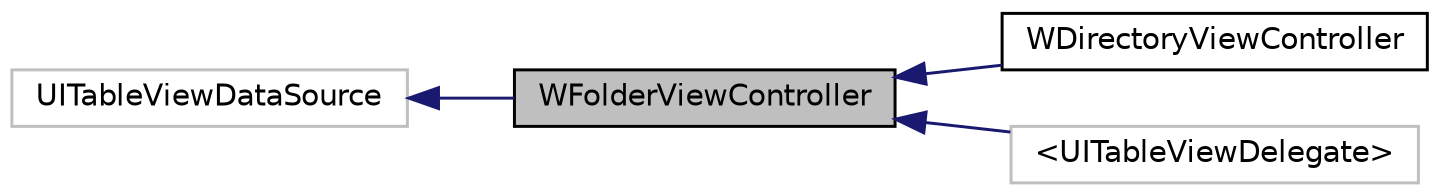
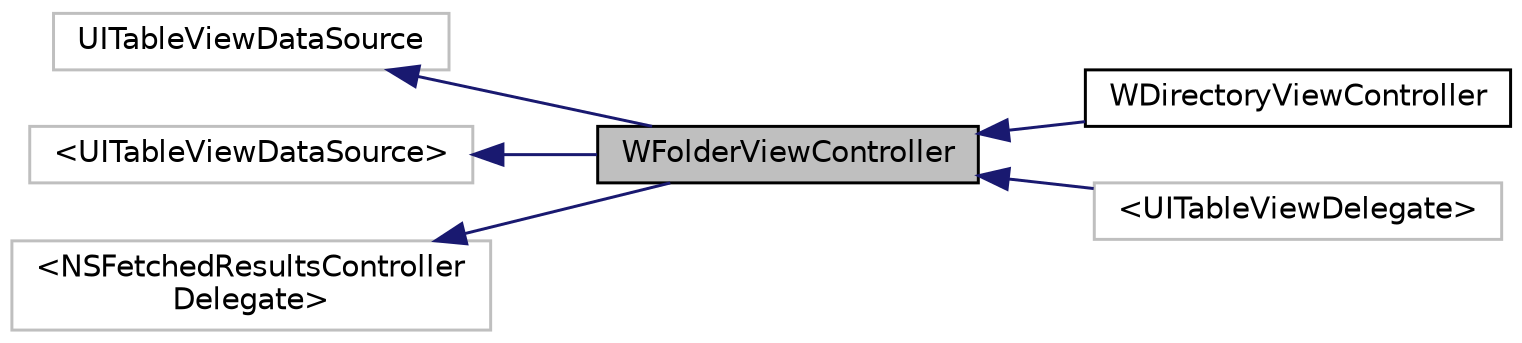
none -> (251, 155)
none -> (251, 285)
